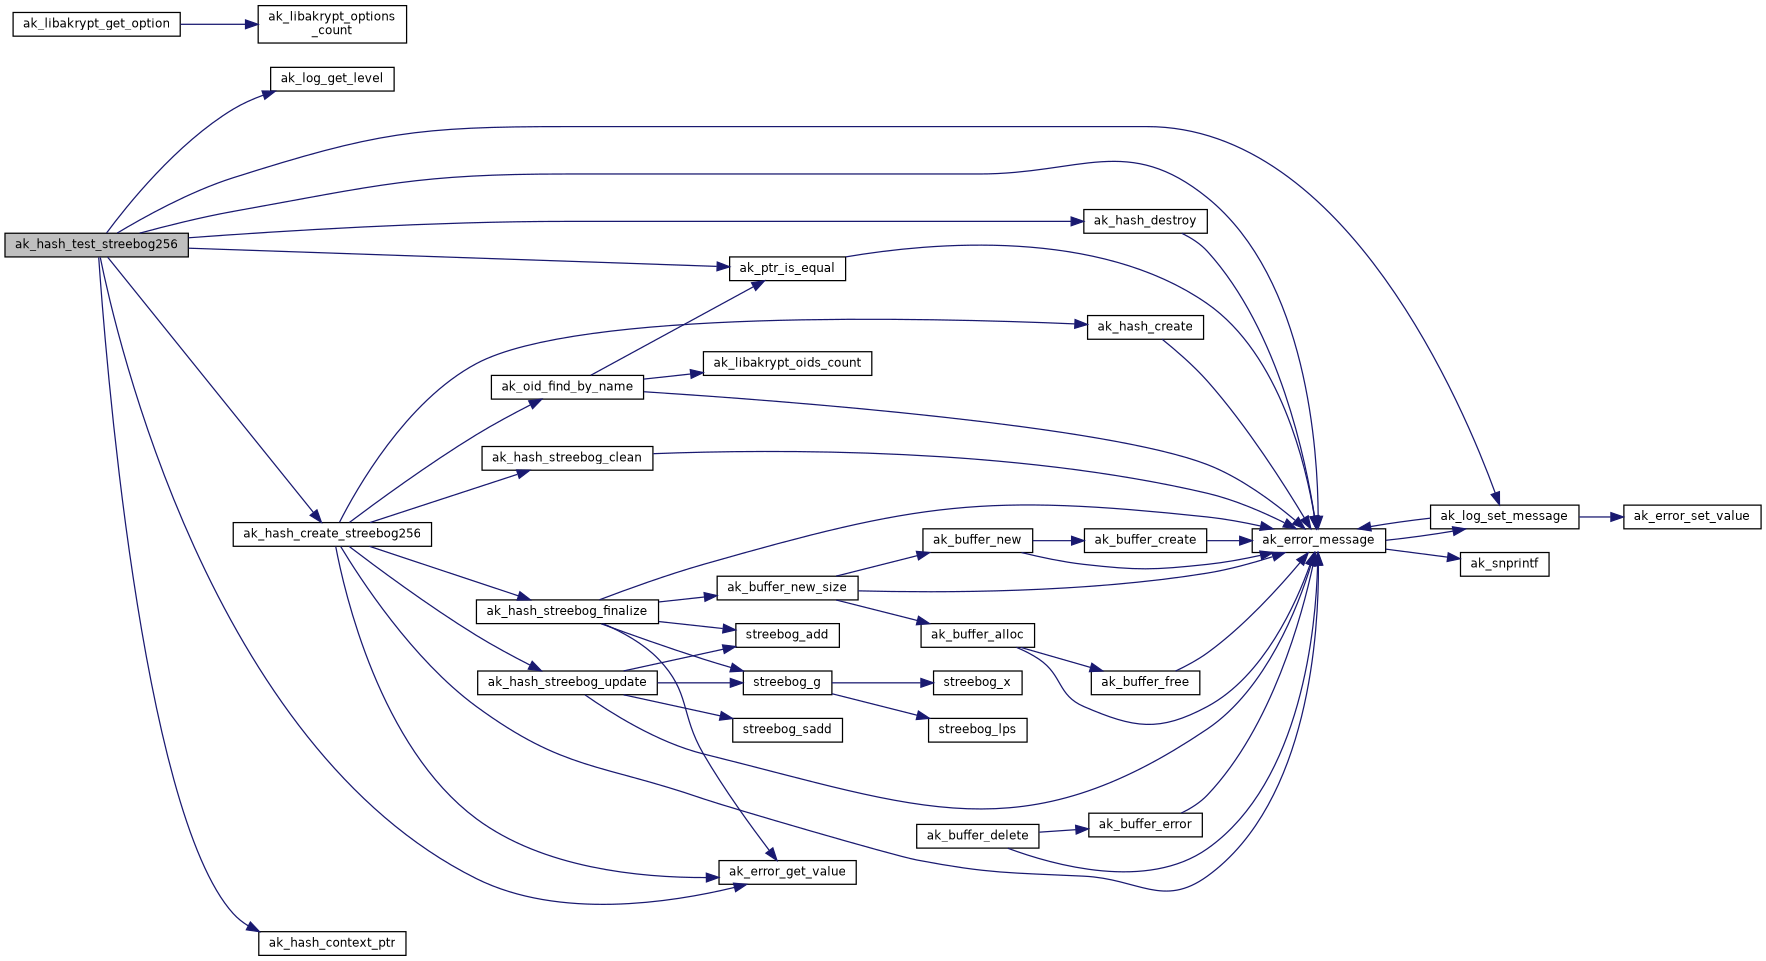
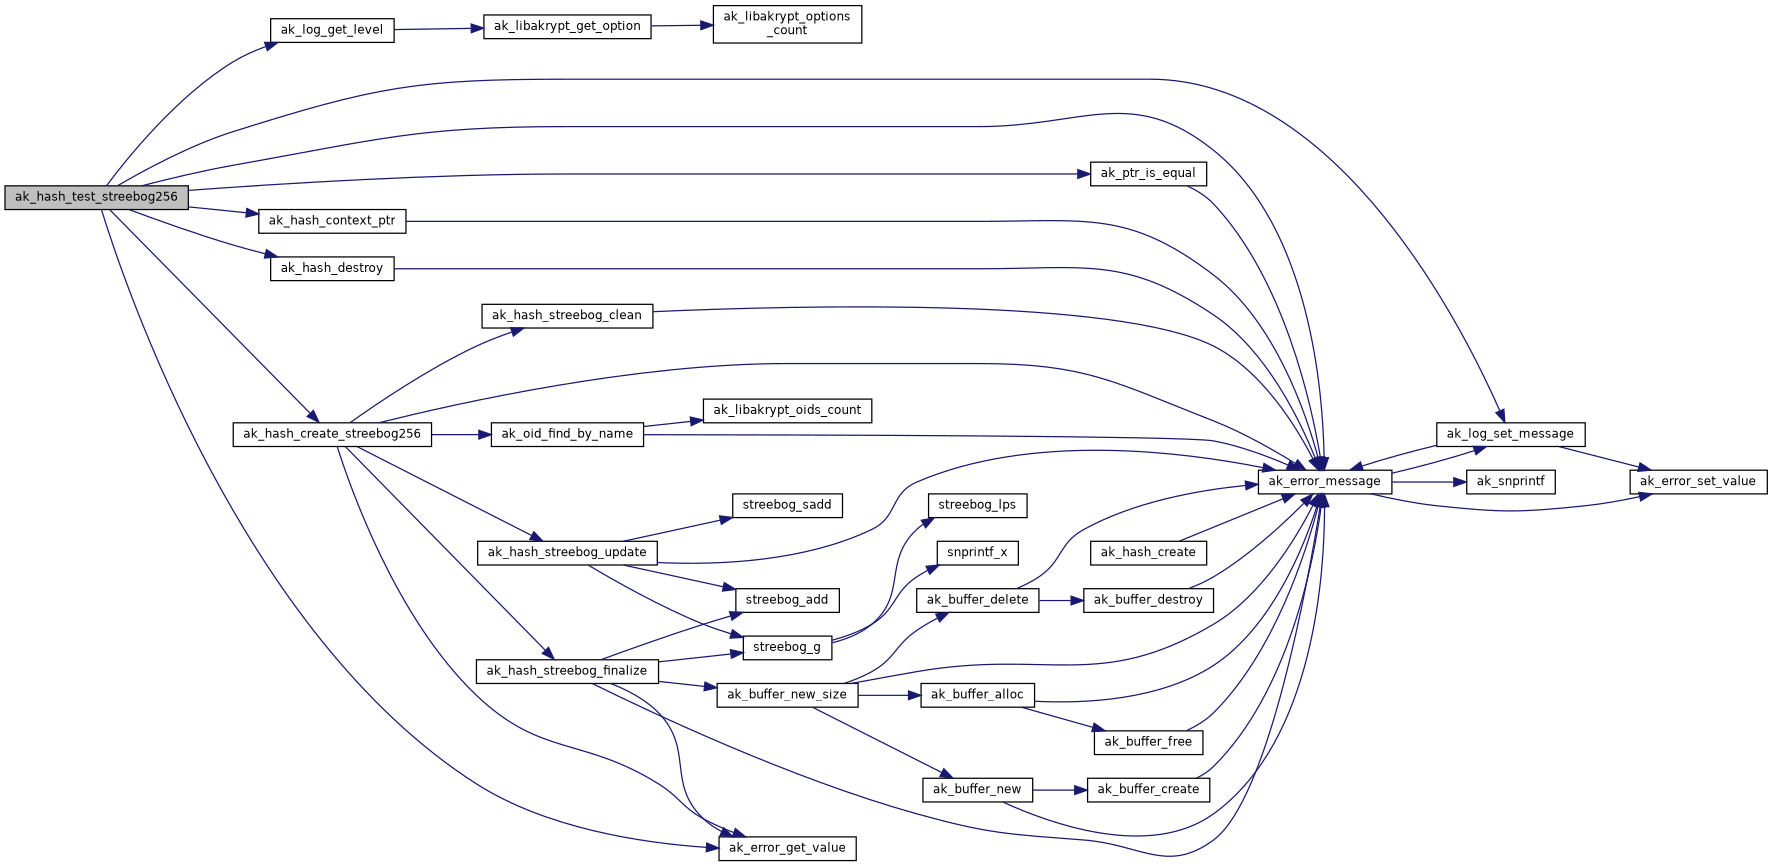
none -> (433, 29)
none -> (923, 221)
(647, 328) -> none
(664, 335) -> none
none -> (1505, 511)
none -> (893, 654)
(978, 683) -> (978, 553)
(1146, 825) -> (1149, 601)
